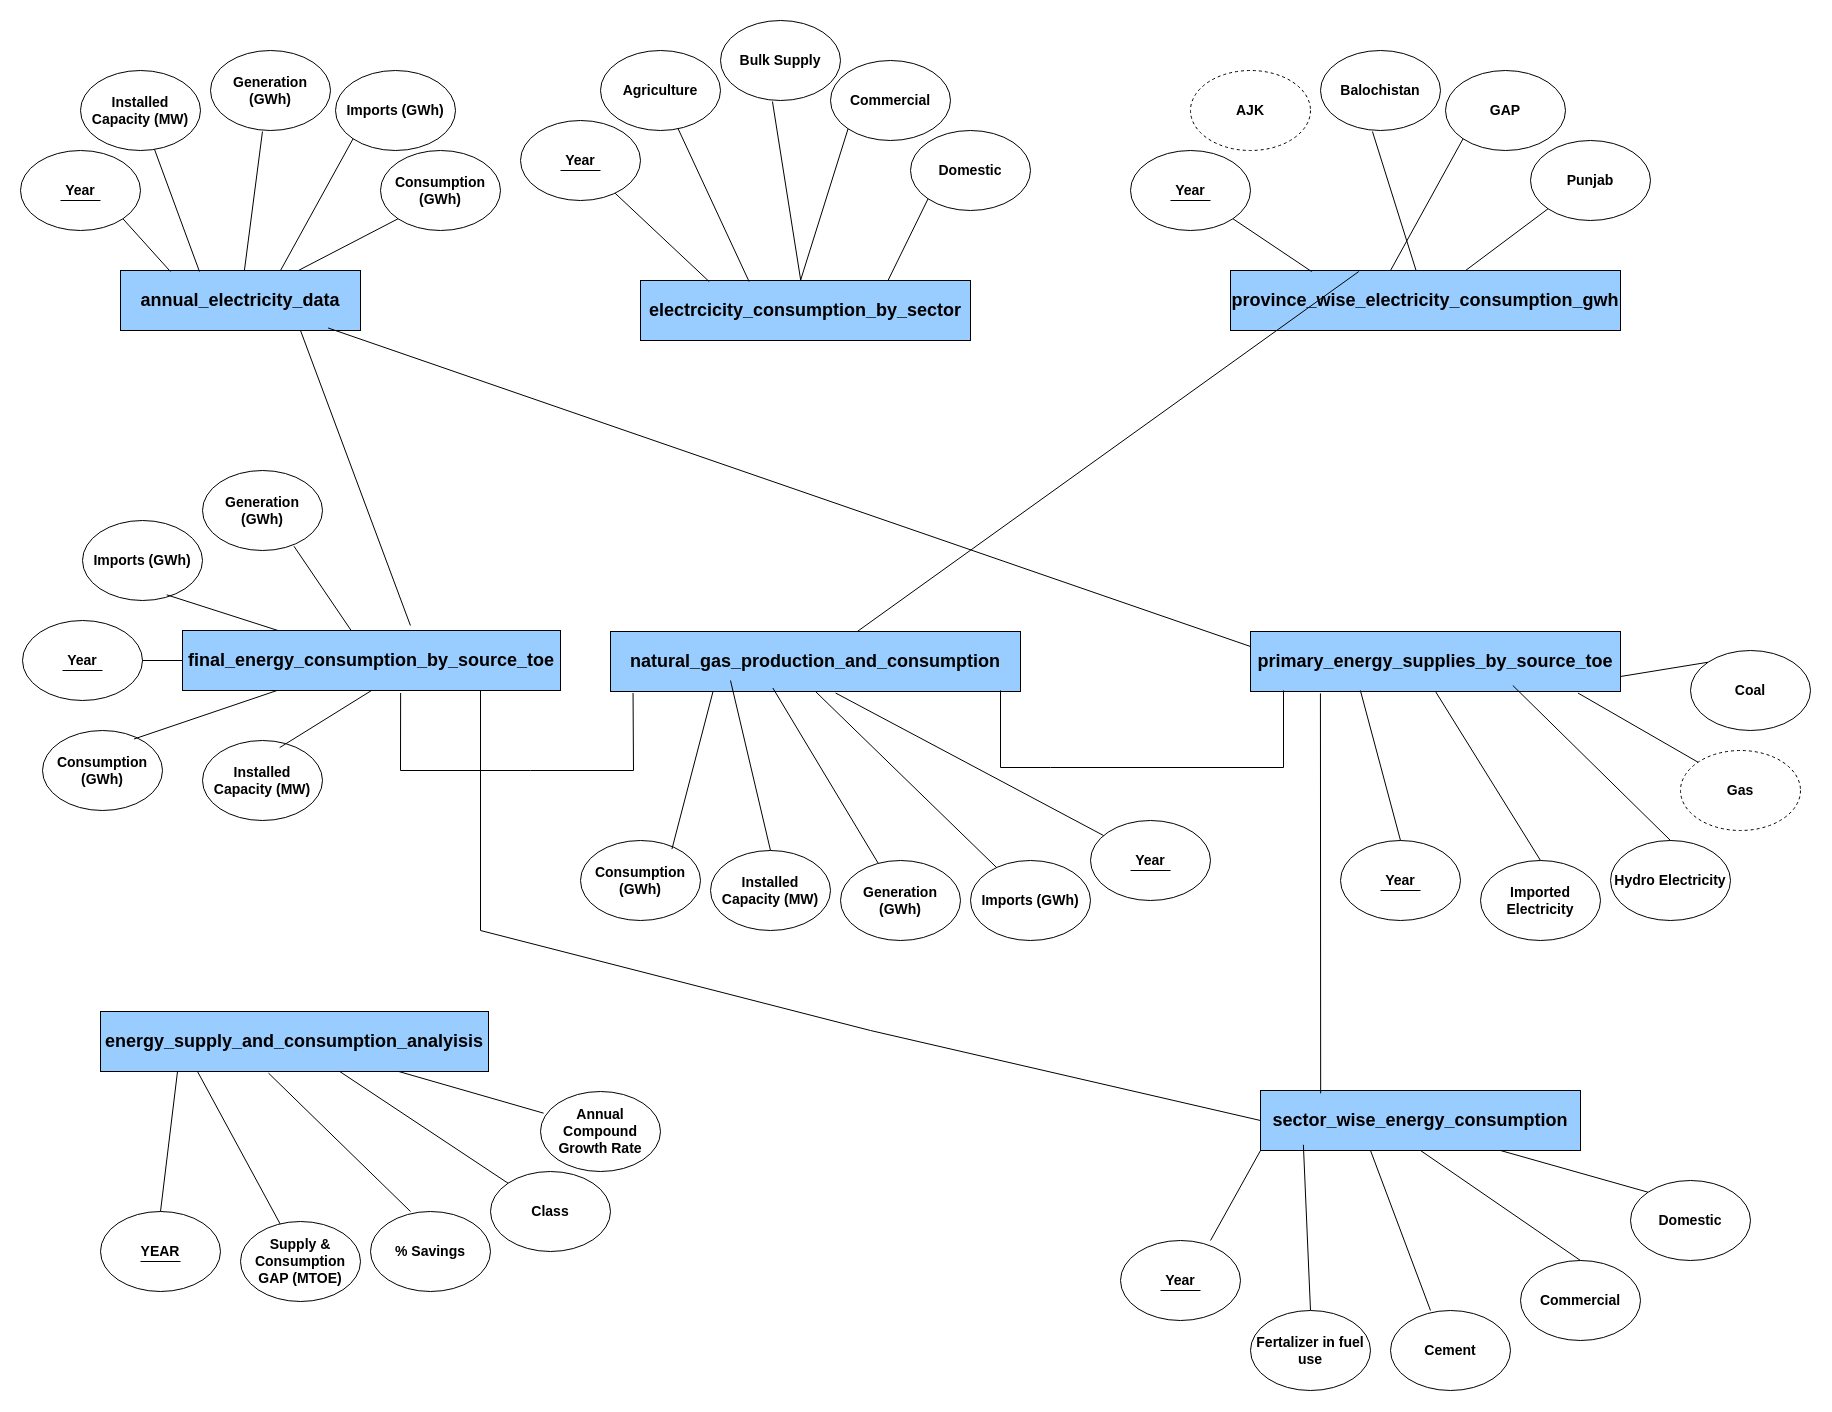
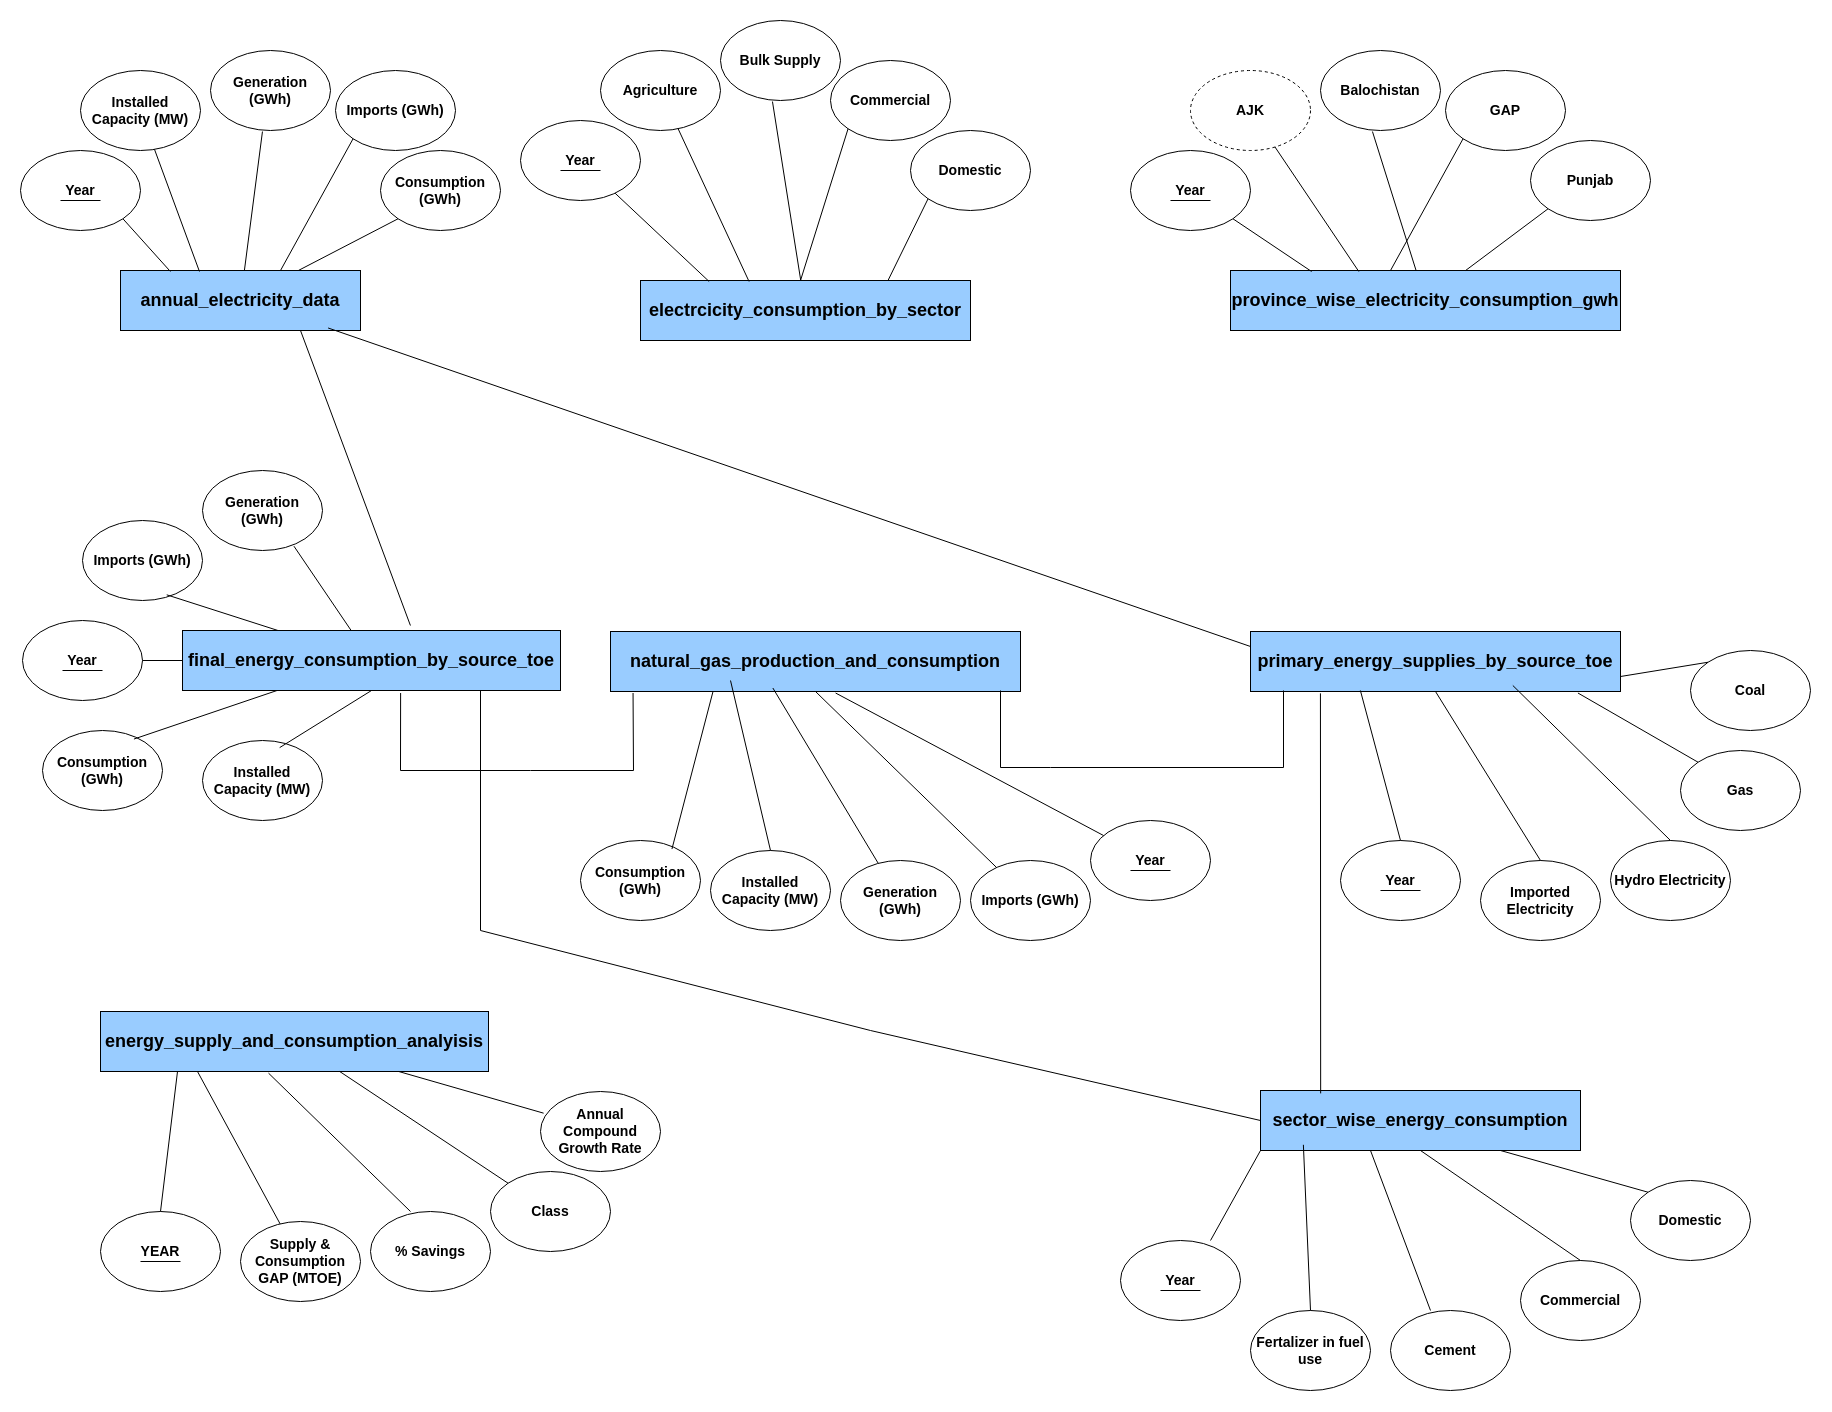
(1108, 451) -> (1317, 209)
(1741, 791) -> (1741, 791)
